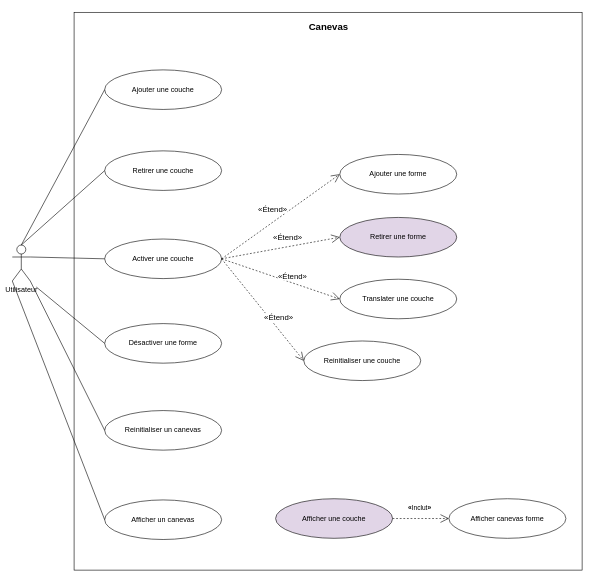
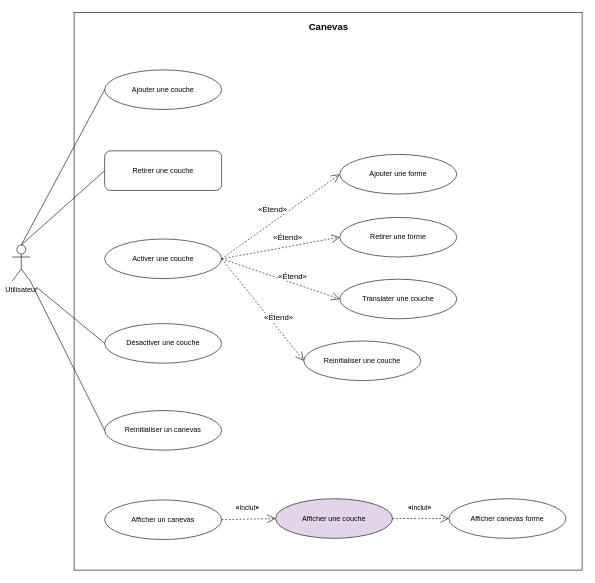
(163, 171) -> (163, 171)
(398, 237) -> (398, 237)
(68, 258) -> none
(163, 344) -> (163, 344)
(59, 401) -> none
none -> (248, 519)
